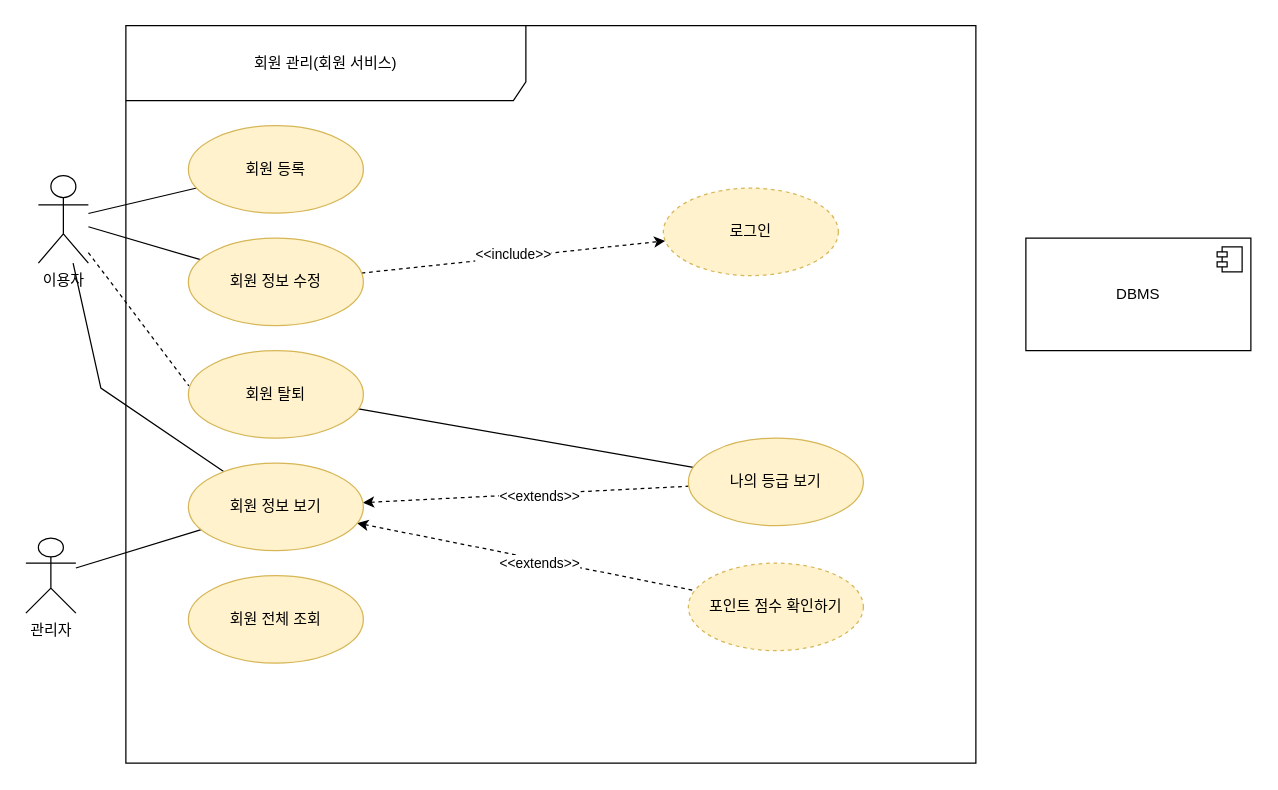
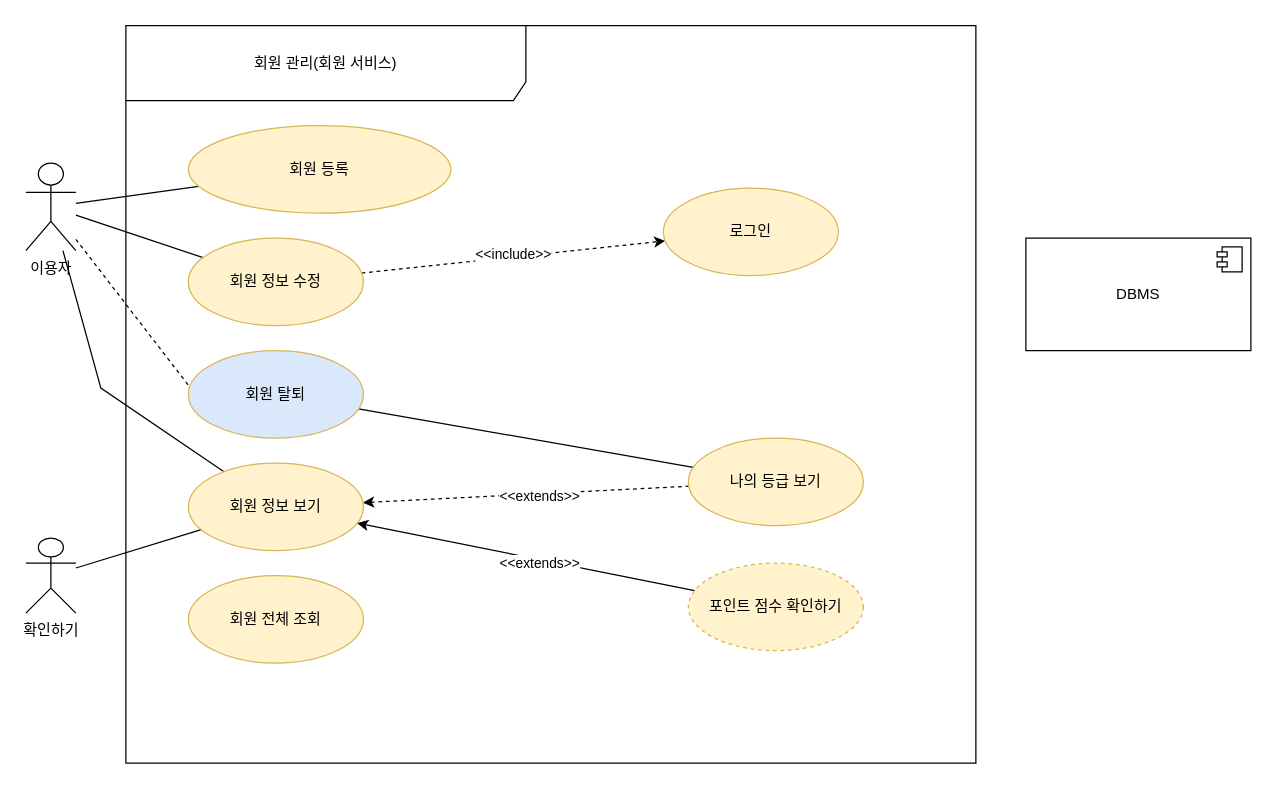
(276, 169) -> (319, 169)
(63, 219) -> (51, 207)
(751, 232) -> (751, 232)
(276, 394) -> (276, 394)
(442, 540) -> (442, 540)
(51, 631) -> (51, 631)
